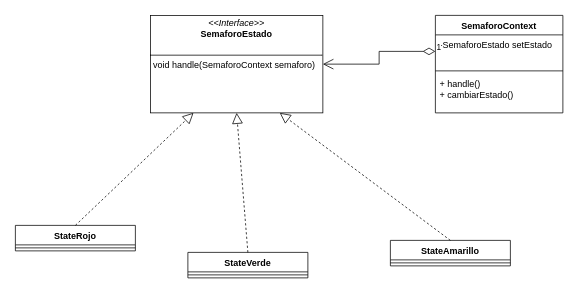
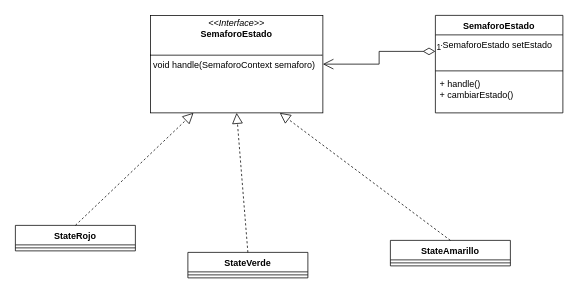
(499, 26) -> (499, 26)
